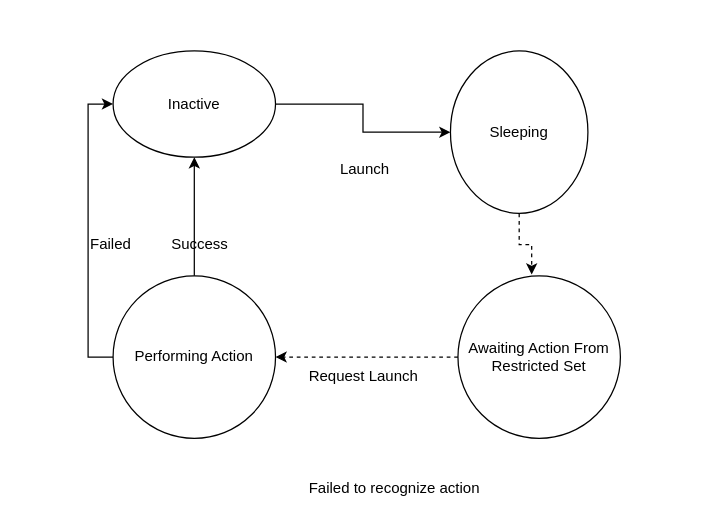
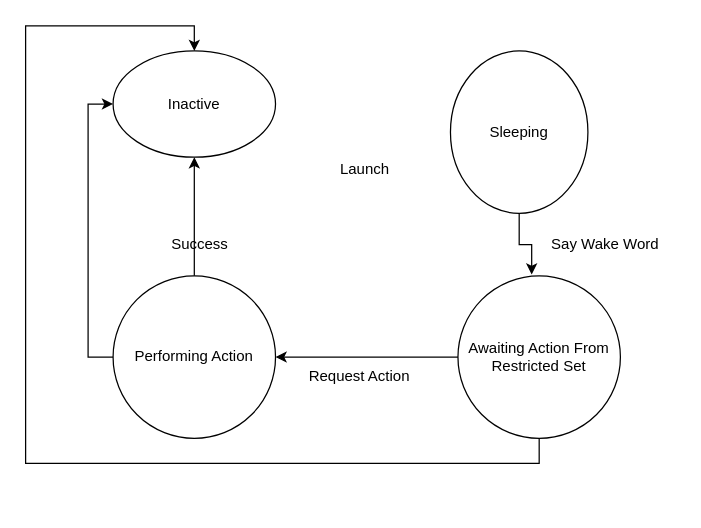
(363, 114) -> none
(119, 244) -> none
(521, 244) -> (521, 244)
none -> (612, 244)
(370, 357) -> (370, 357)
(366, 377) -> (364, 377)
none -> (26, 421)
(401, 488) -> none
